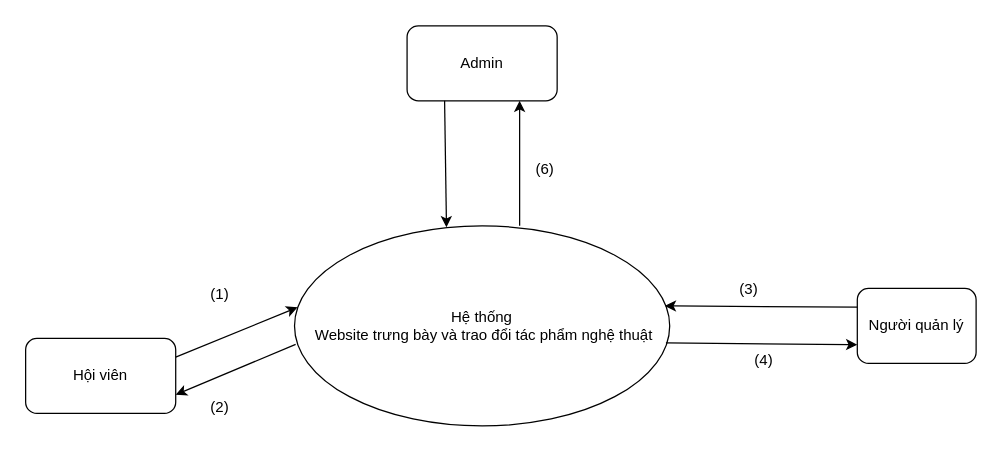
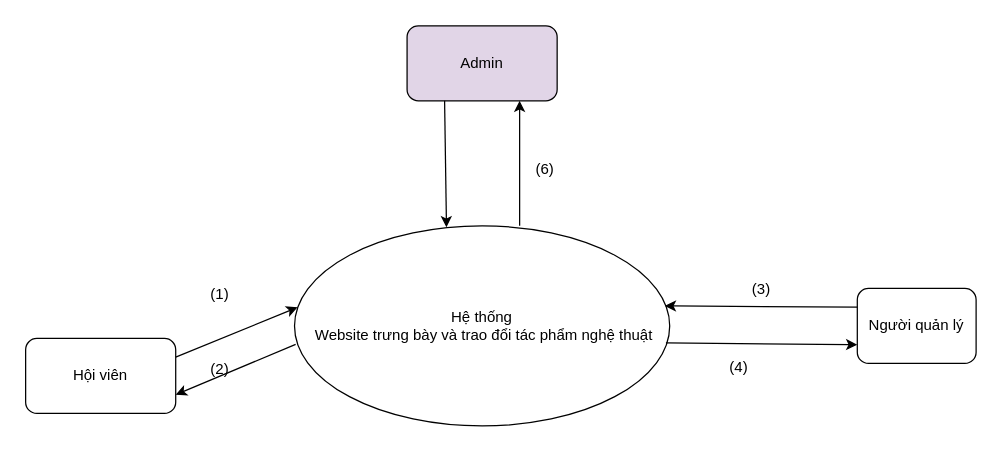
(482, 63) -> (482, 63)
(748, 289) -> (761, 289)
(763, 361) -> (738, 367)
(219, 407) -> (219, 369)
